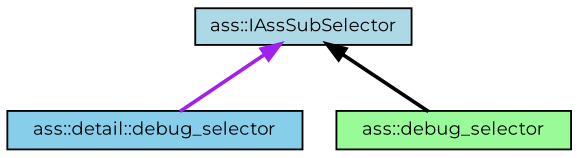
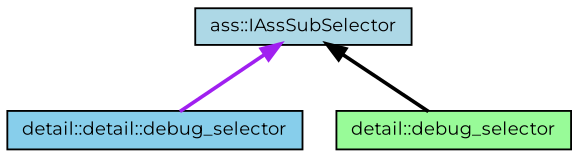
(155, 130) -> (155, 130)
(454, 130) -> (454, 130)
